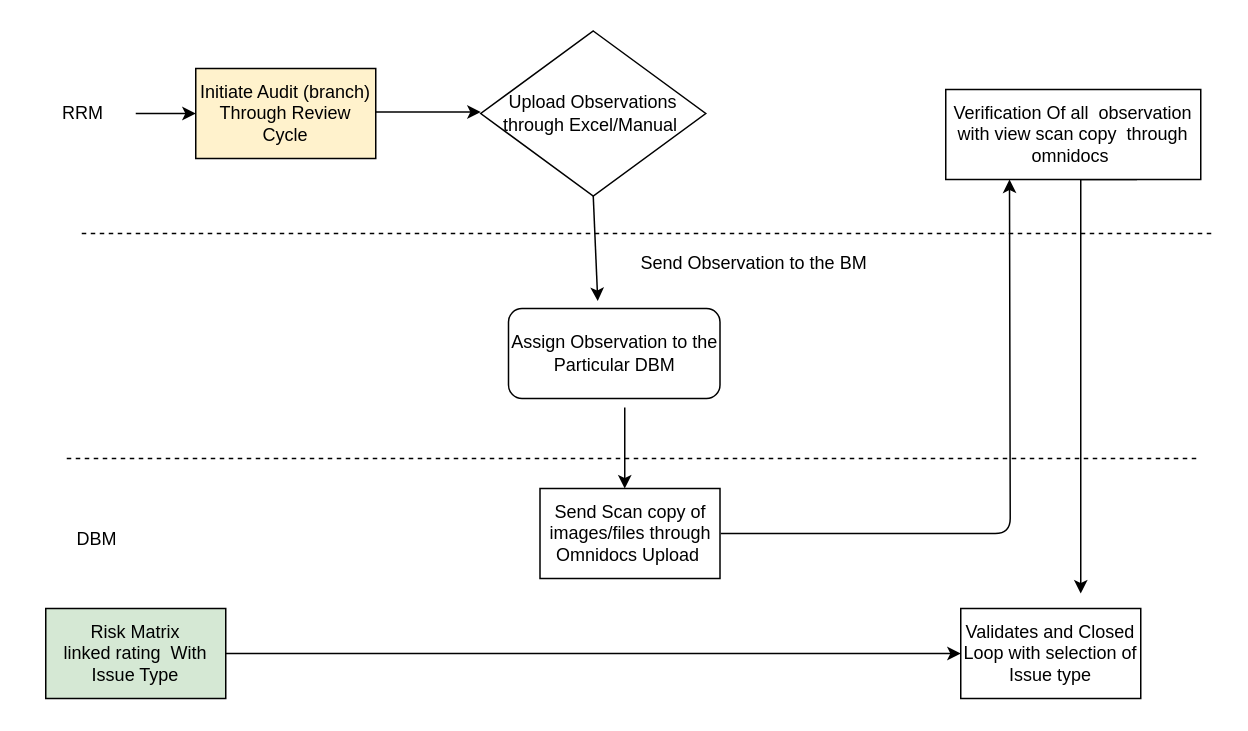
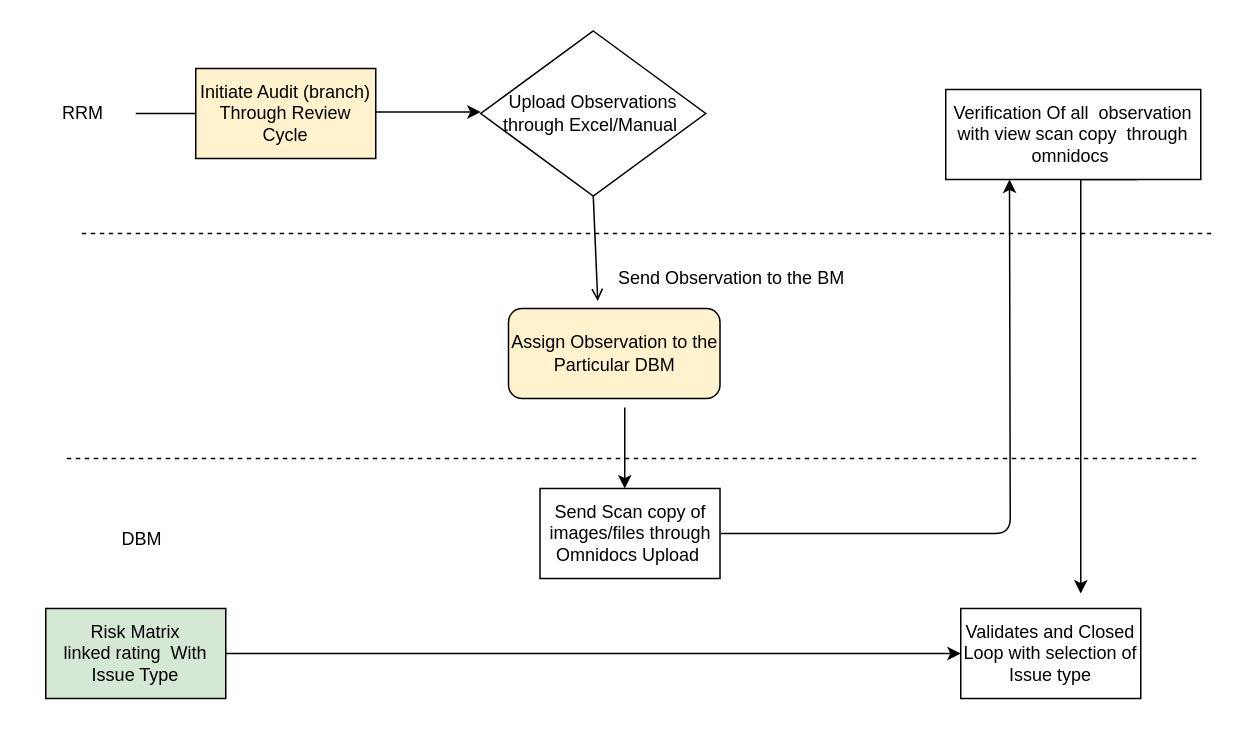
(184, 113) -> (188, 113)
(766, 263) -> (743, 278)
(597, 289) -> (597, 291)
(614, 353) -> (614, 353)
(104, 539) -> (149, 539)
